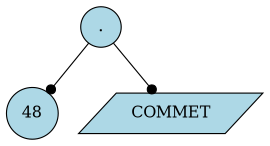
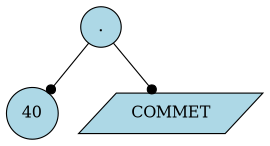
(32, 113) -> (32, 113)
